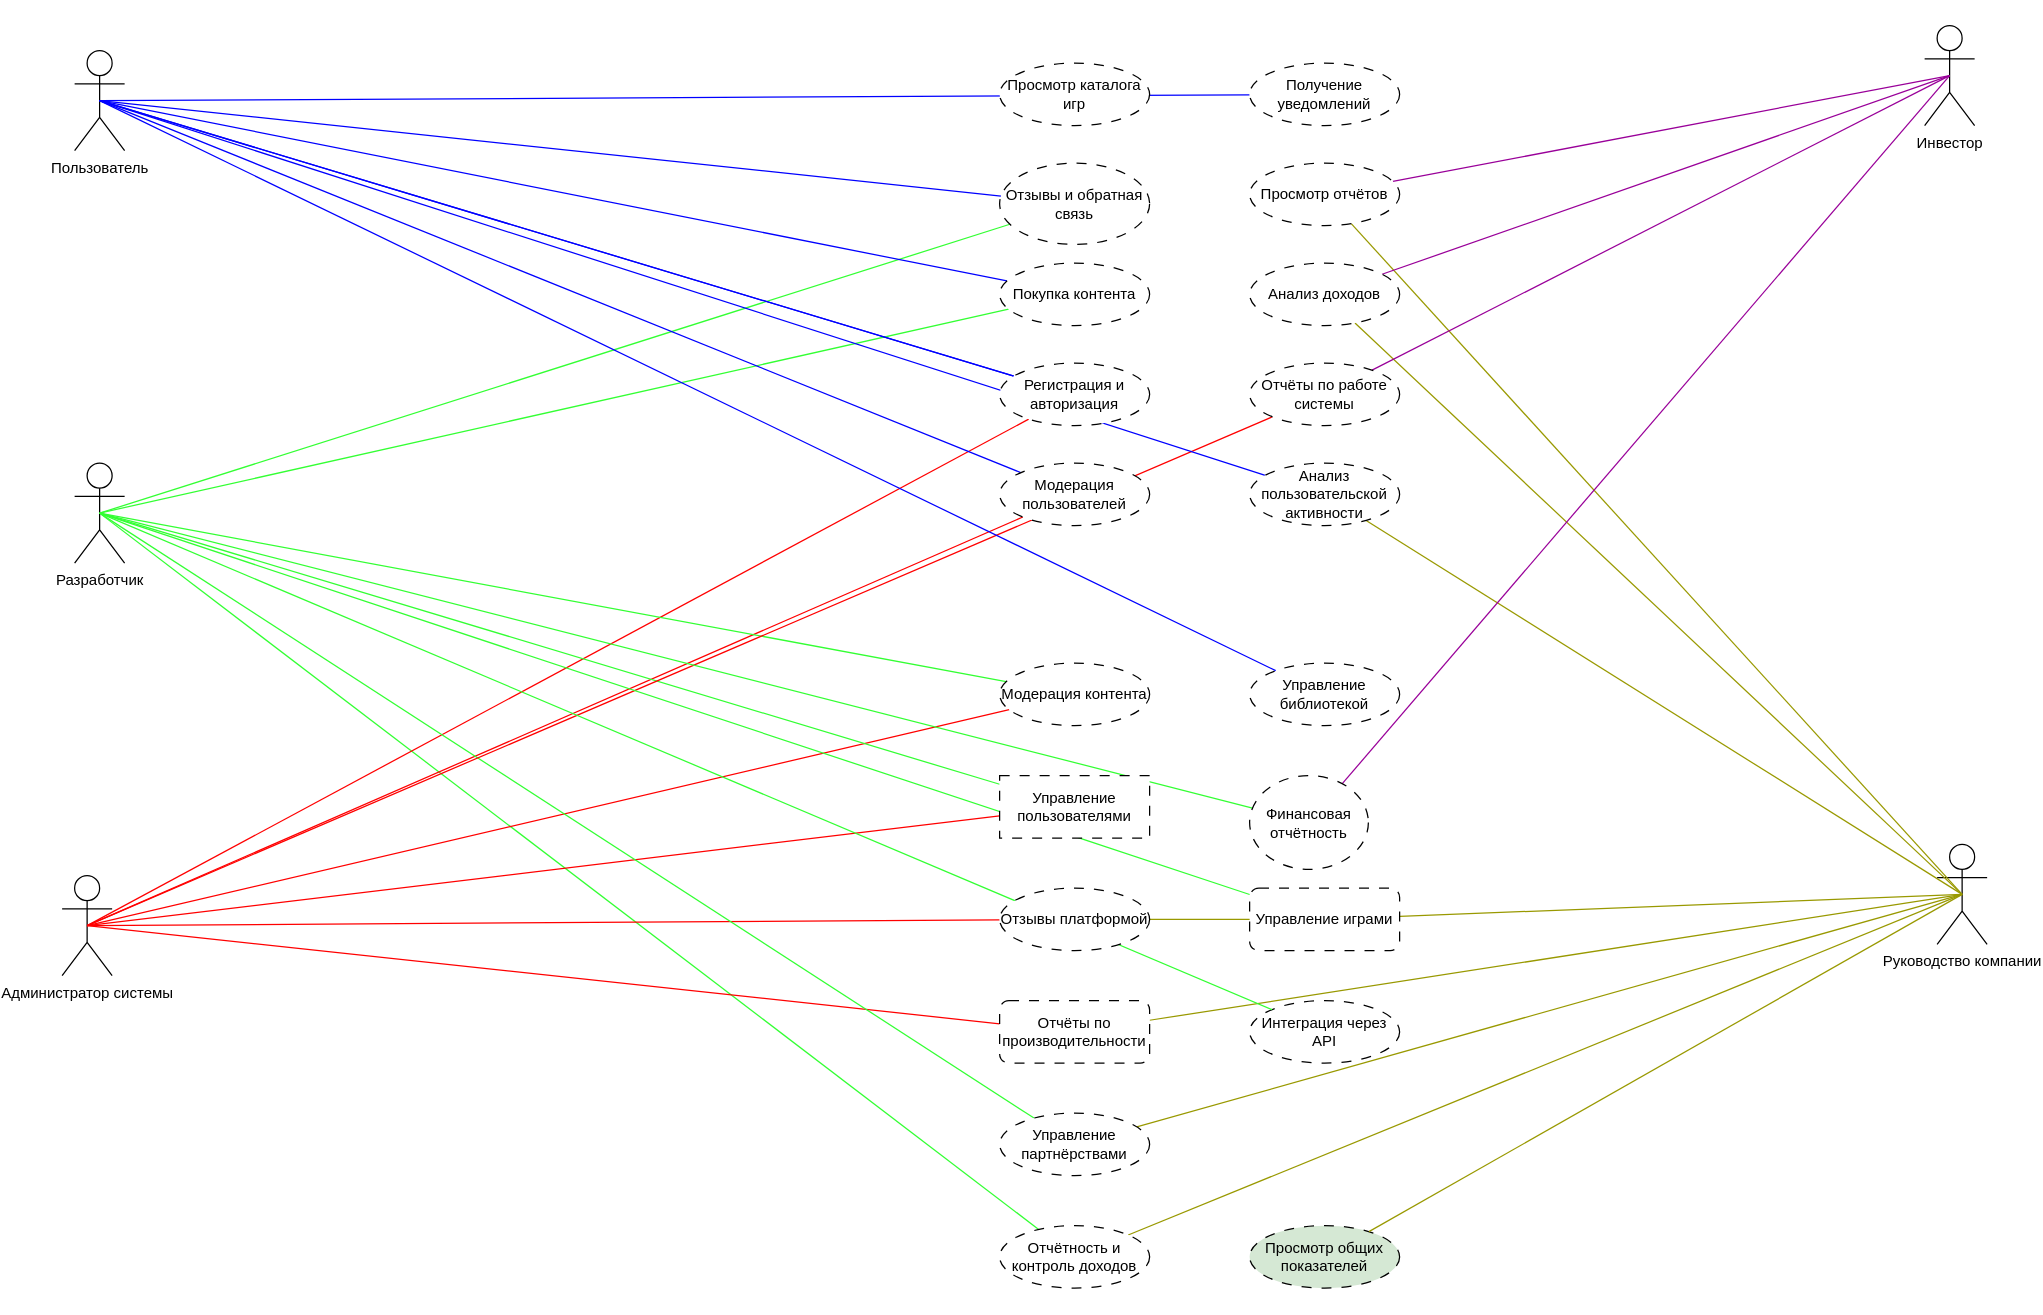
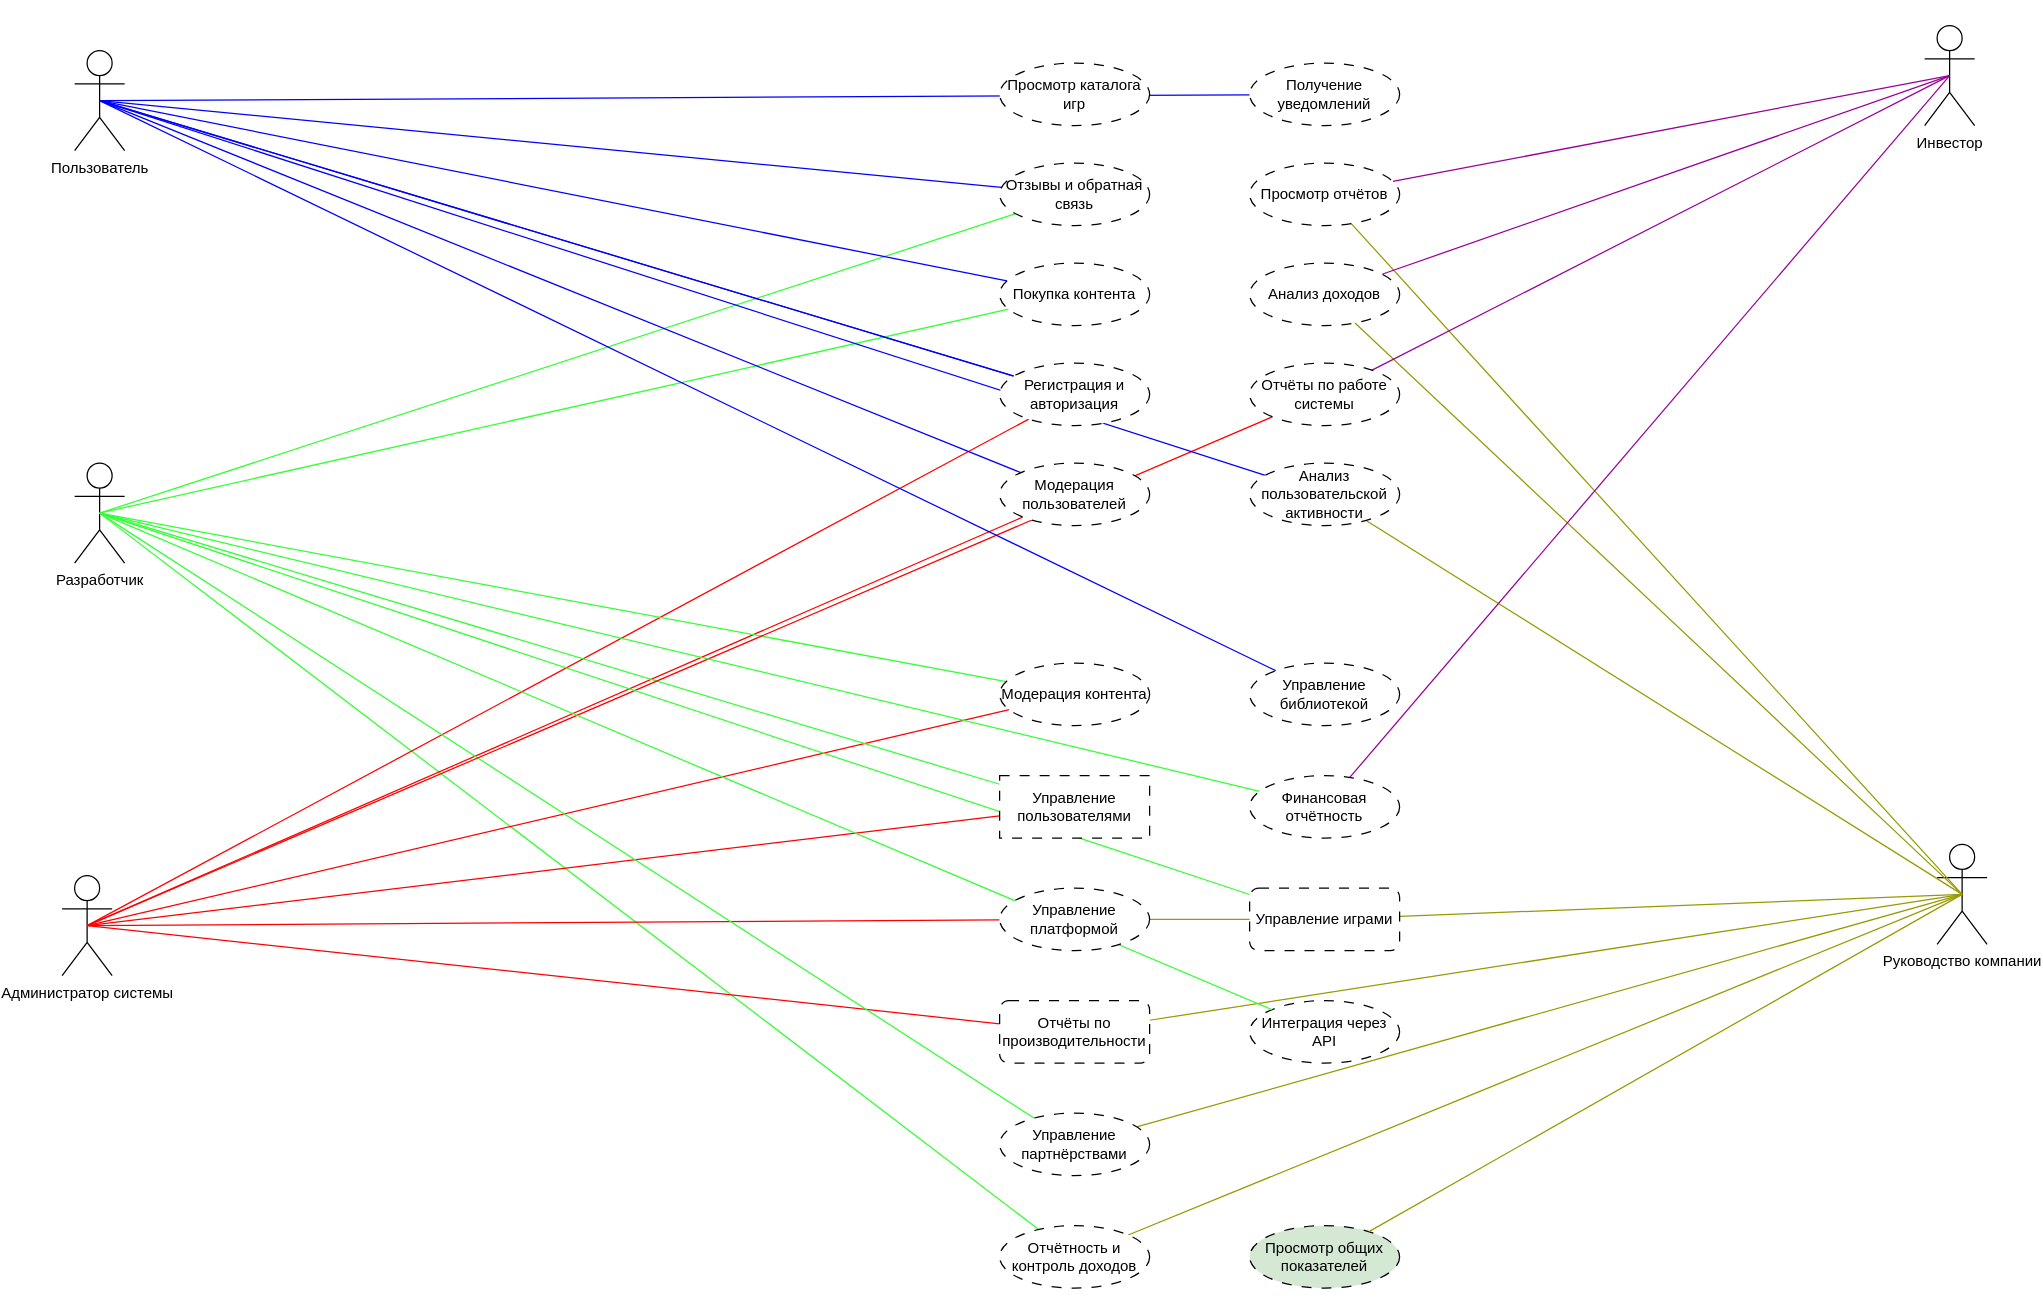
(1074, 204) -> (1074, 194)
(1309, 823) -> (1324, 807)
(1074, 919) -> (1074, 919)
